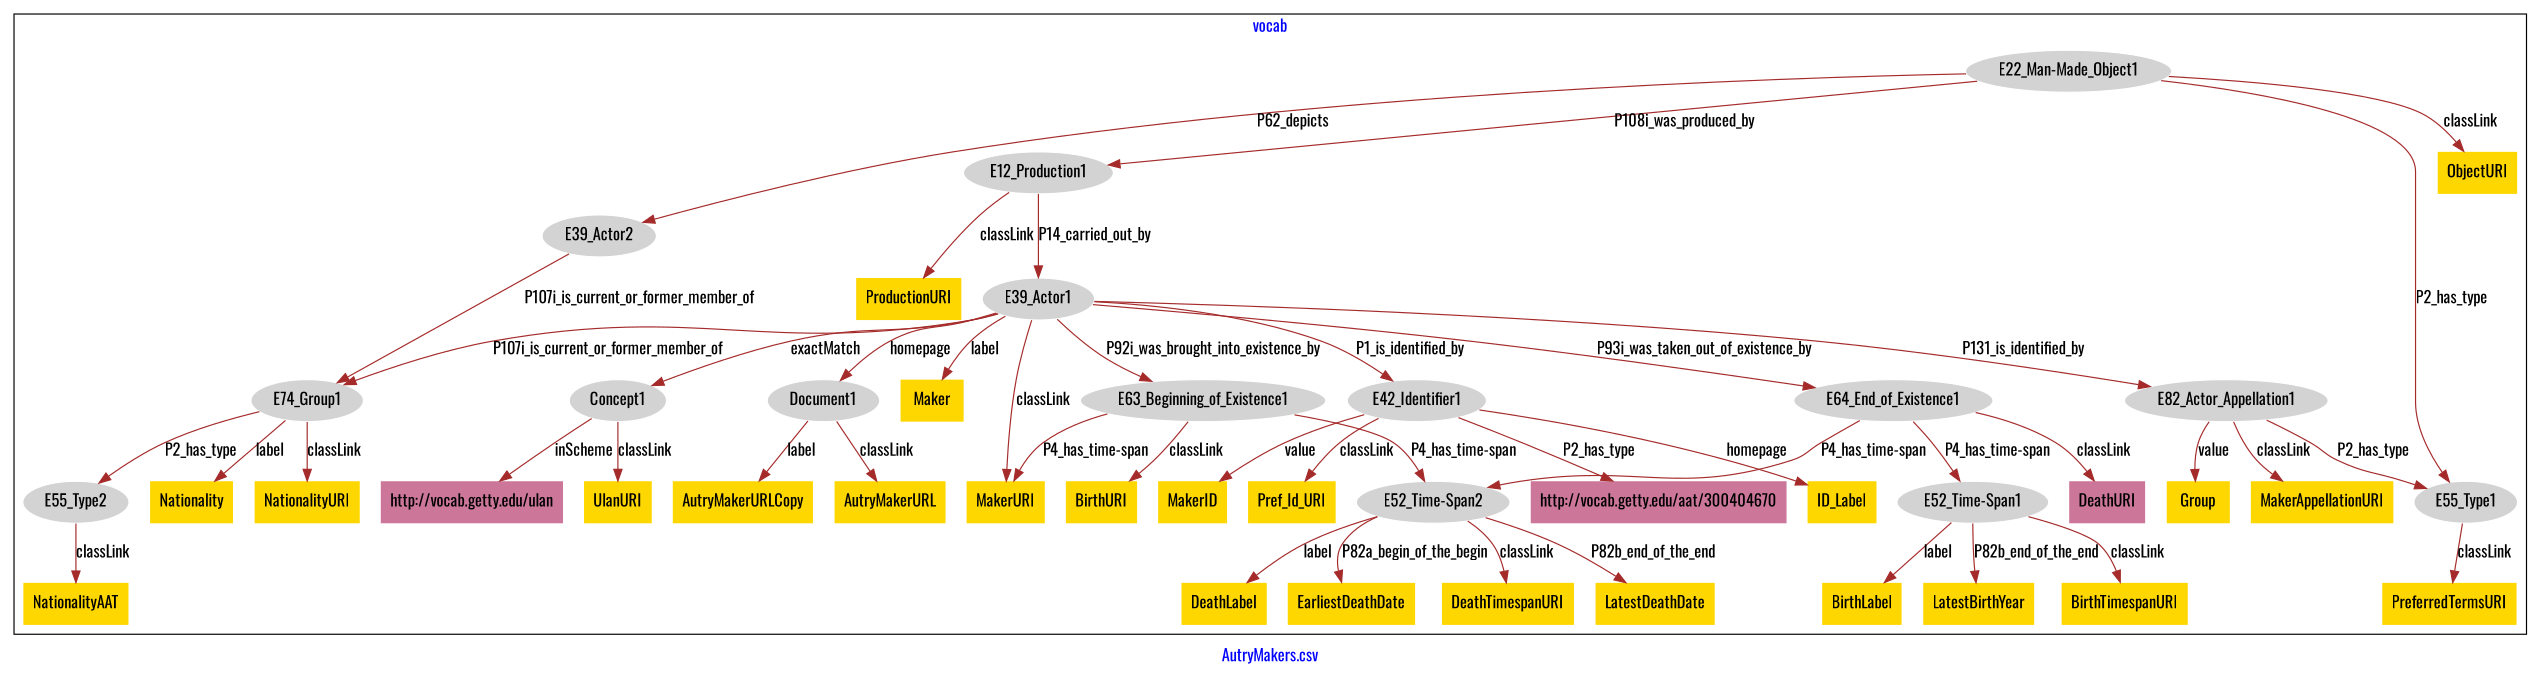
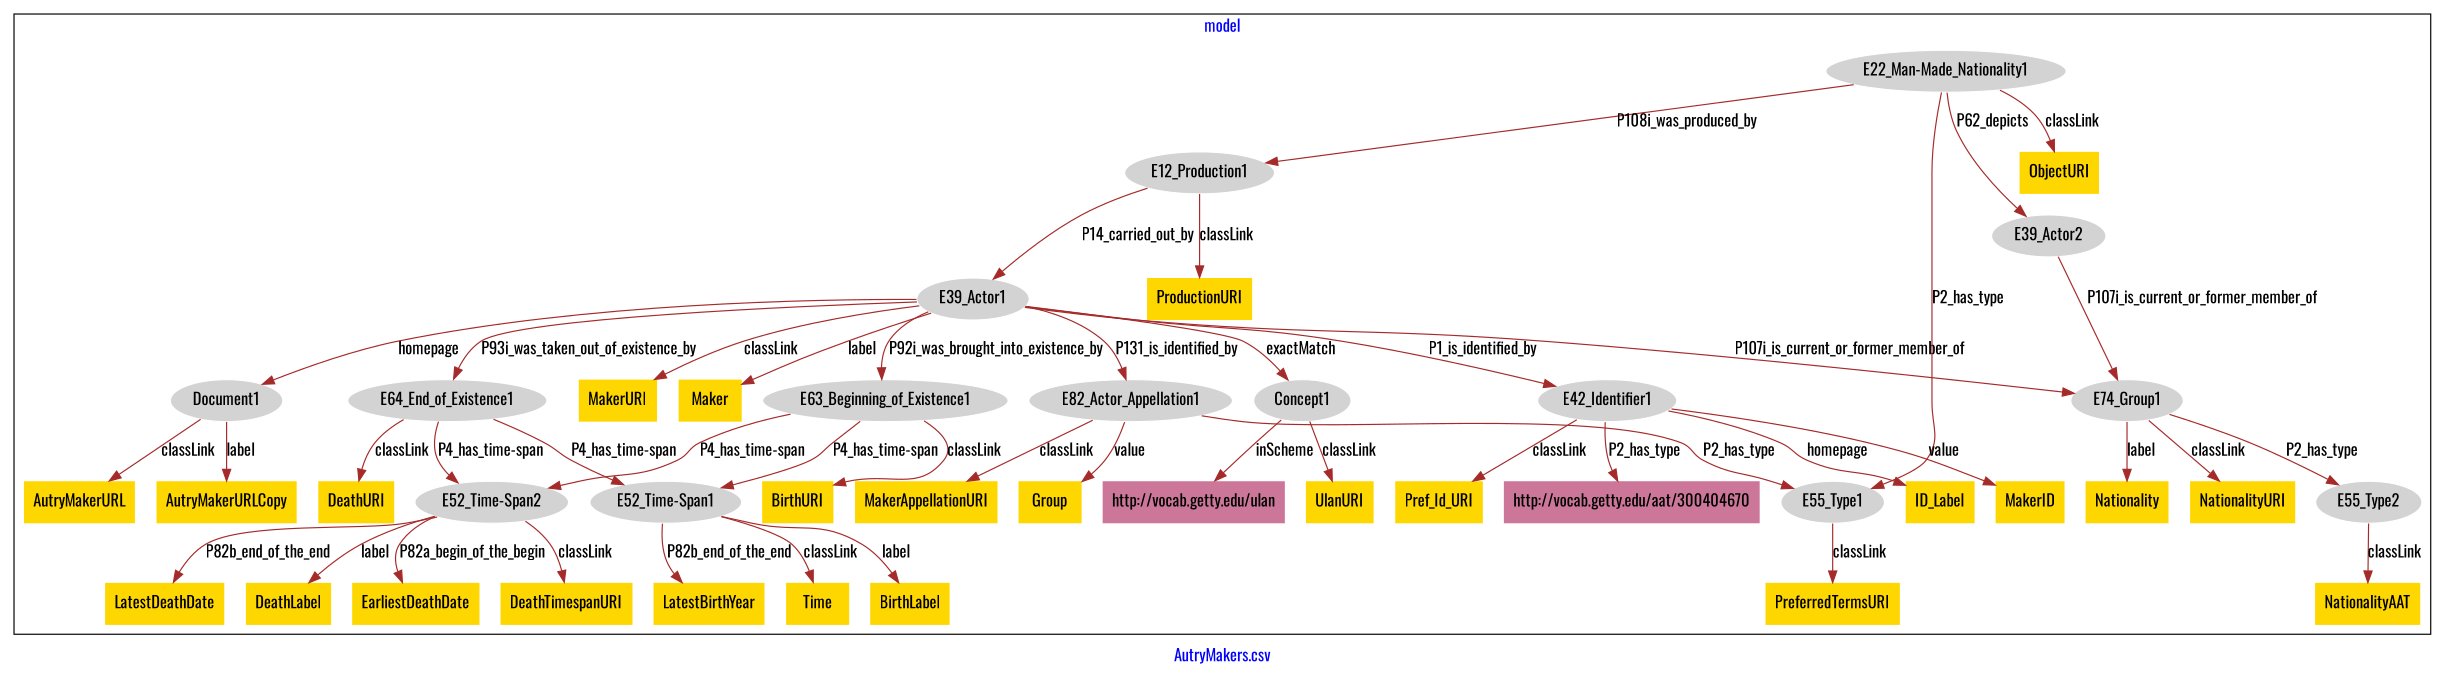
(1270, 27) -> (1222, 27)
(2069, 71) -> (1946, 71)
(1057, 434) -> (802, 464)
(2107, 502) -> (356, 502)
(2125, 604) -> (818, 604)
